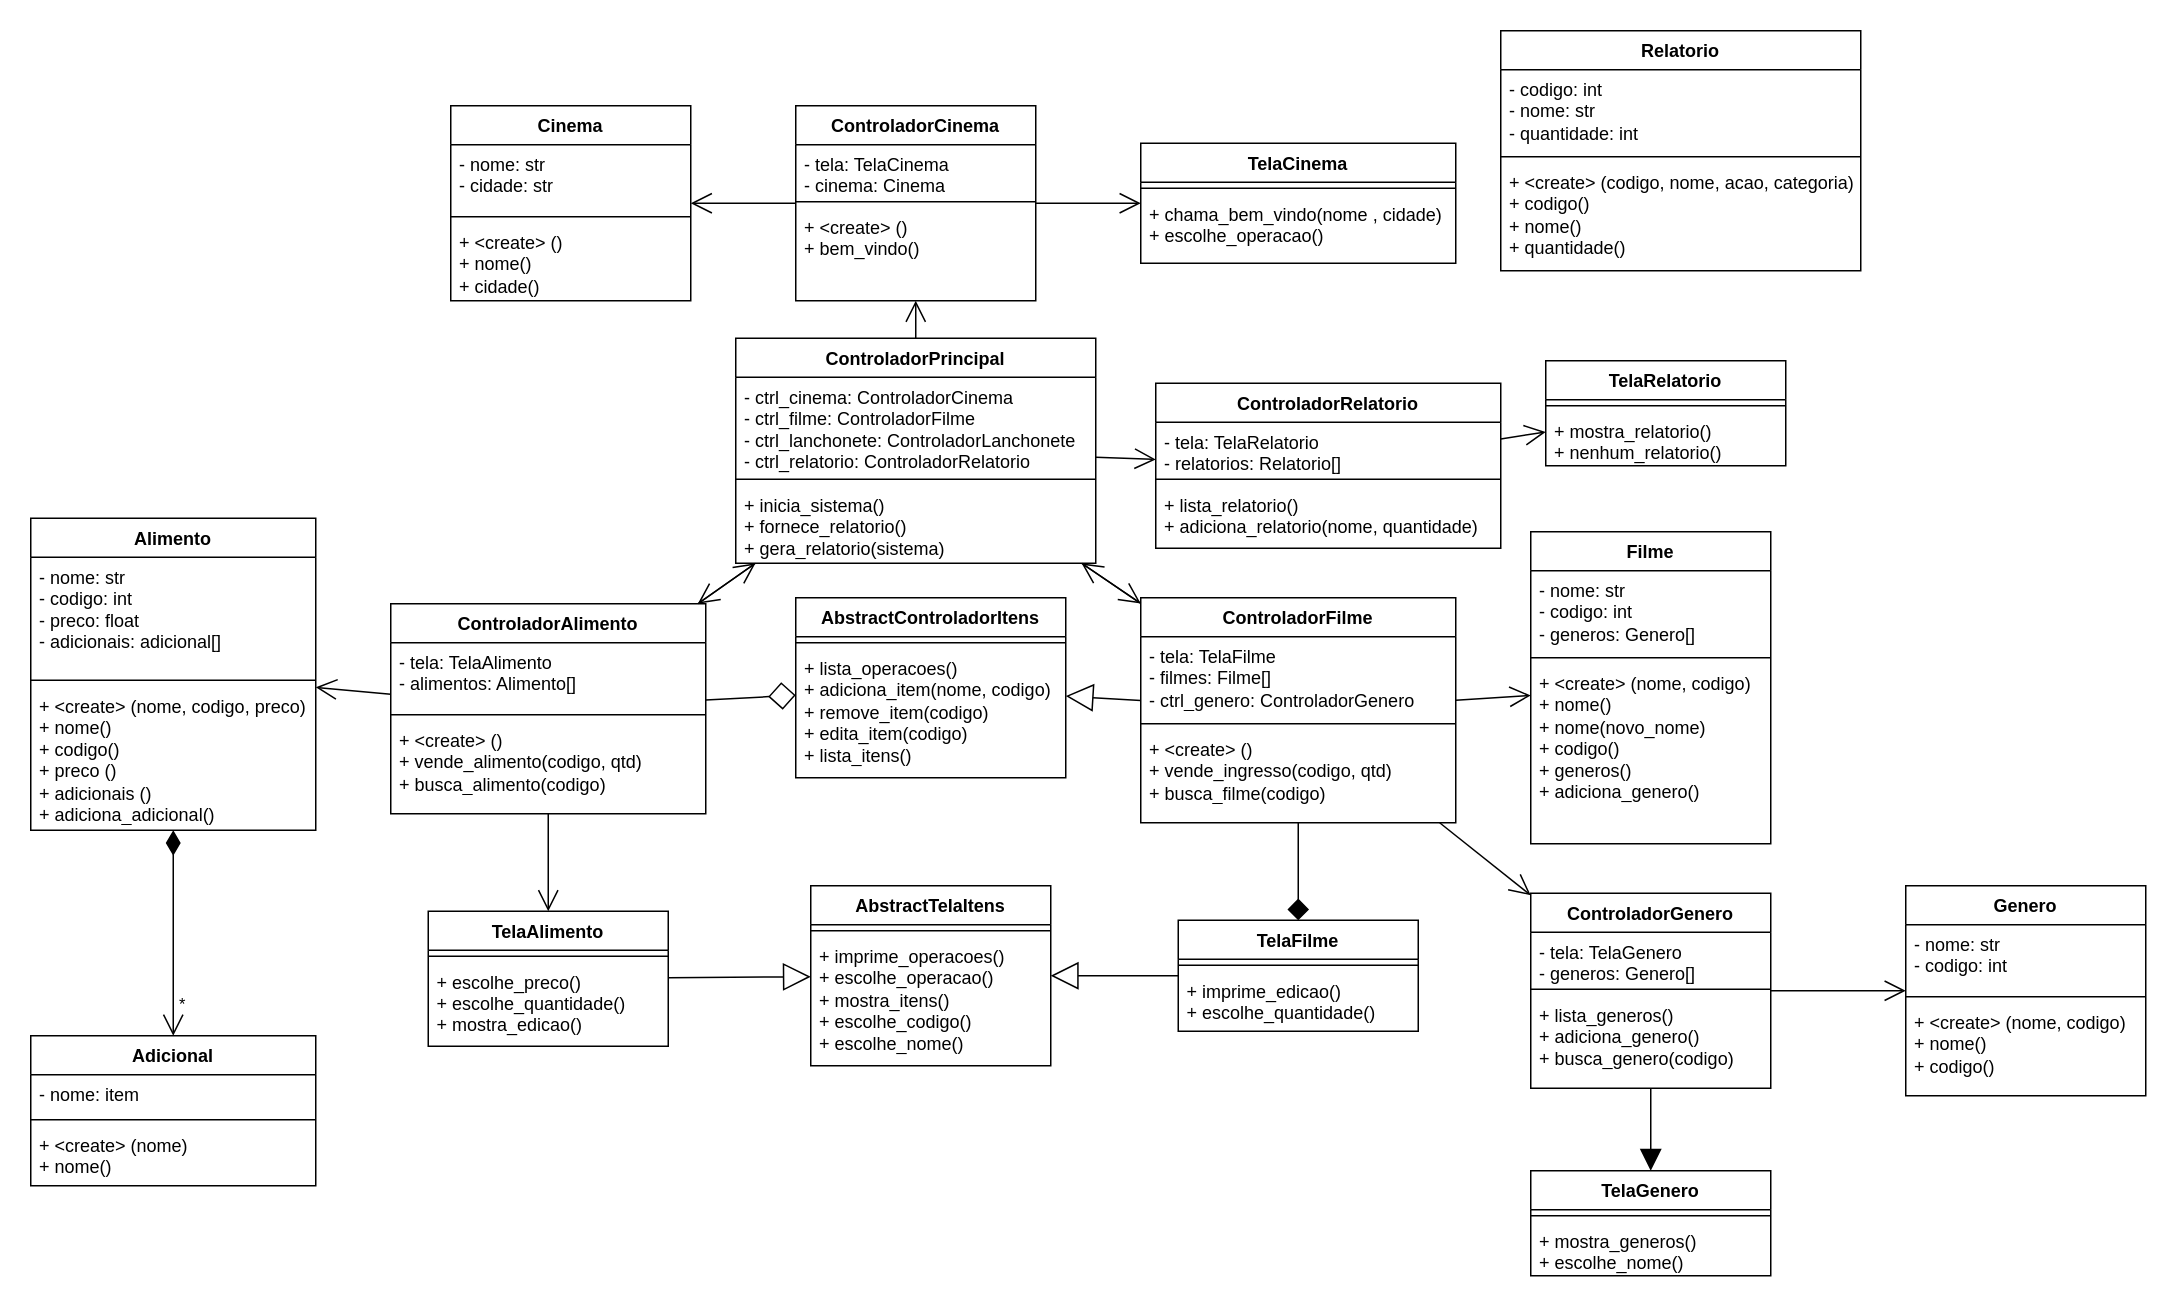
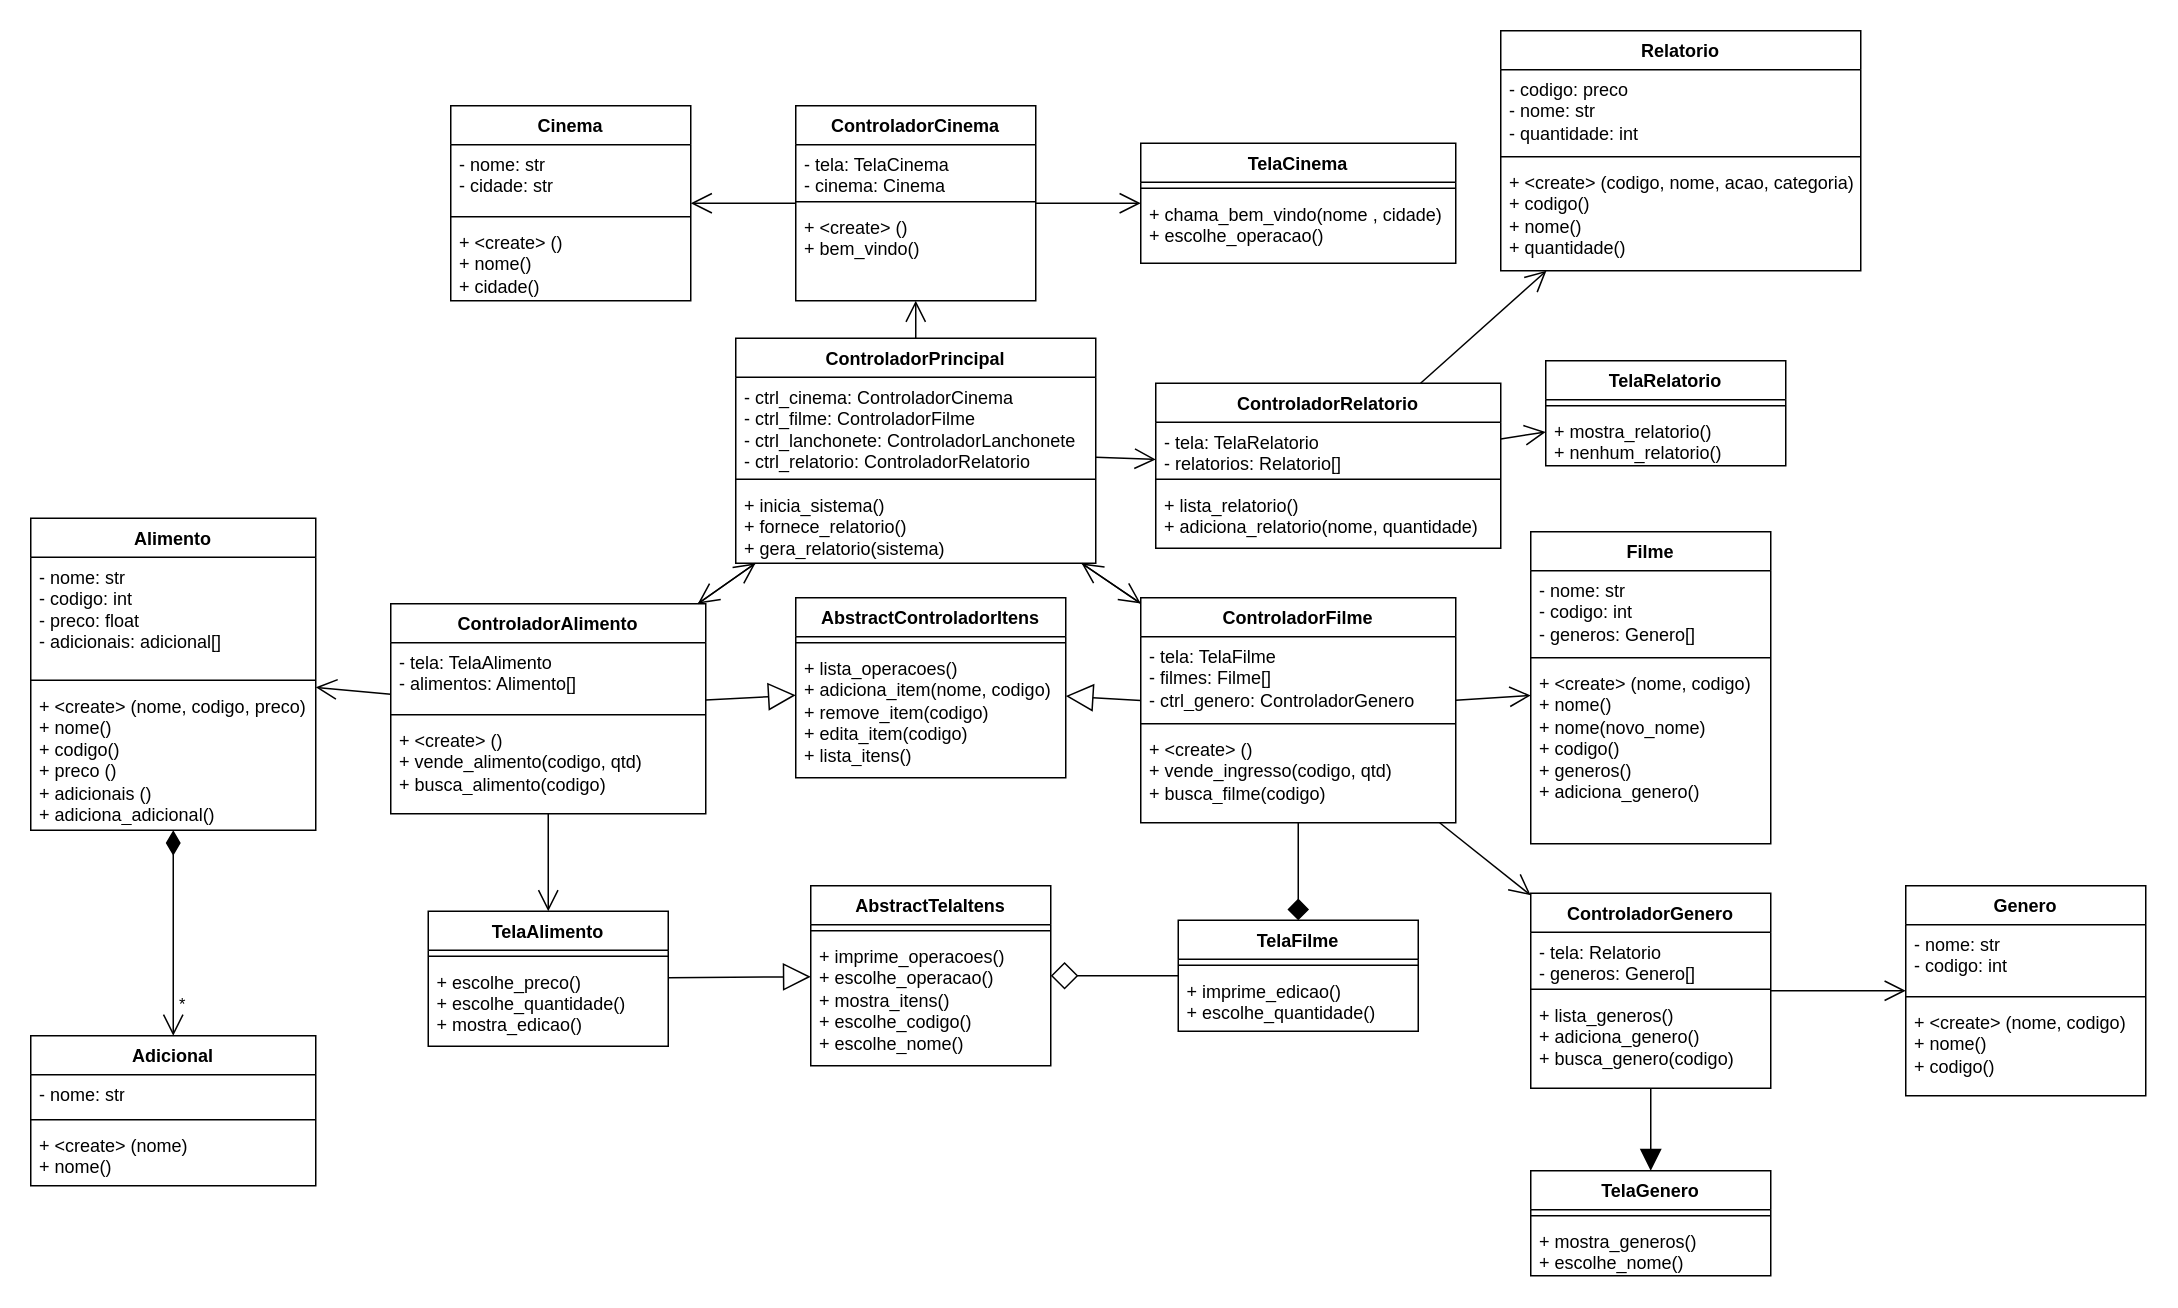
(1584, 113) -> (1584, 113)
none -> (1482, 328)
(767, 697) -> (767, 697)
(1628, 964) -> (1628, 964)
(1079, 976) -> (1079, 976)
(91, 1096) -> (88, 1096)
